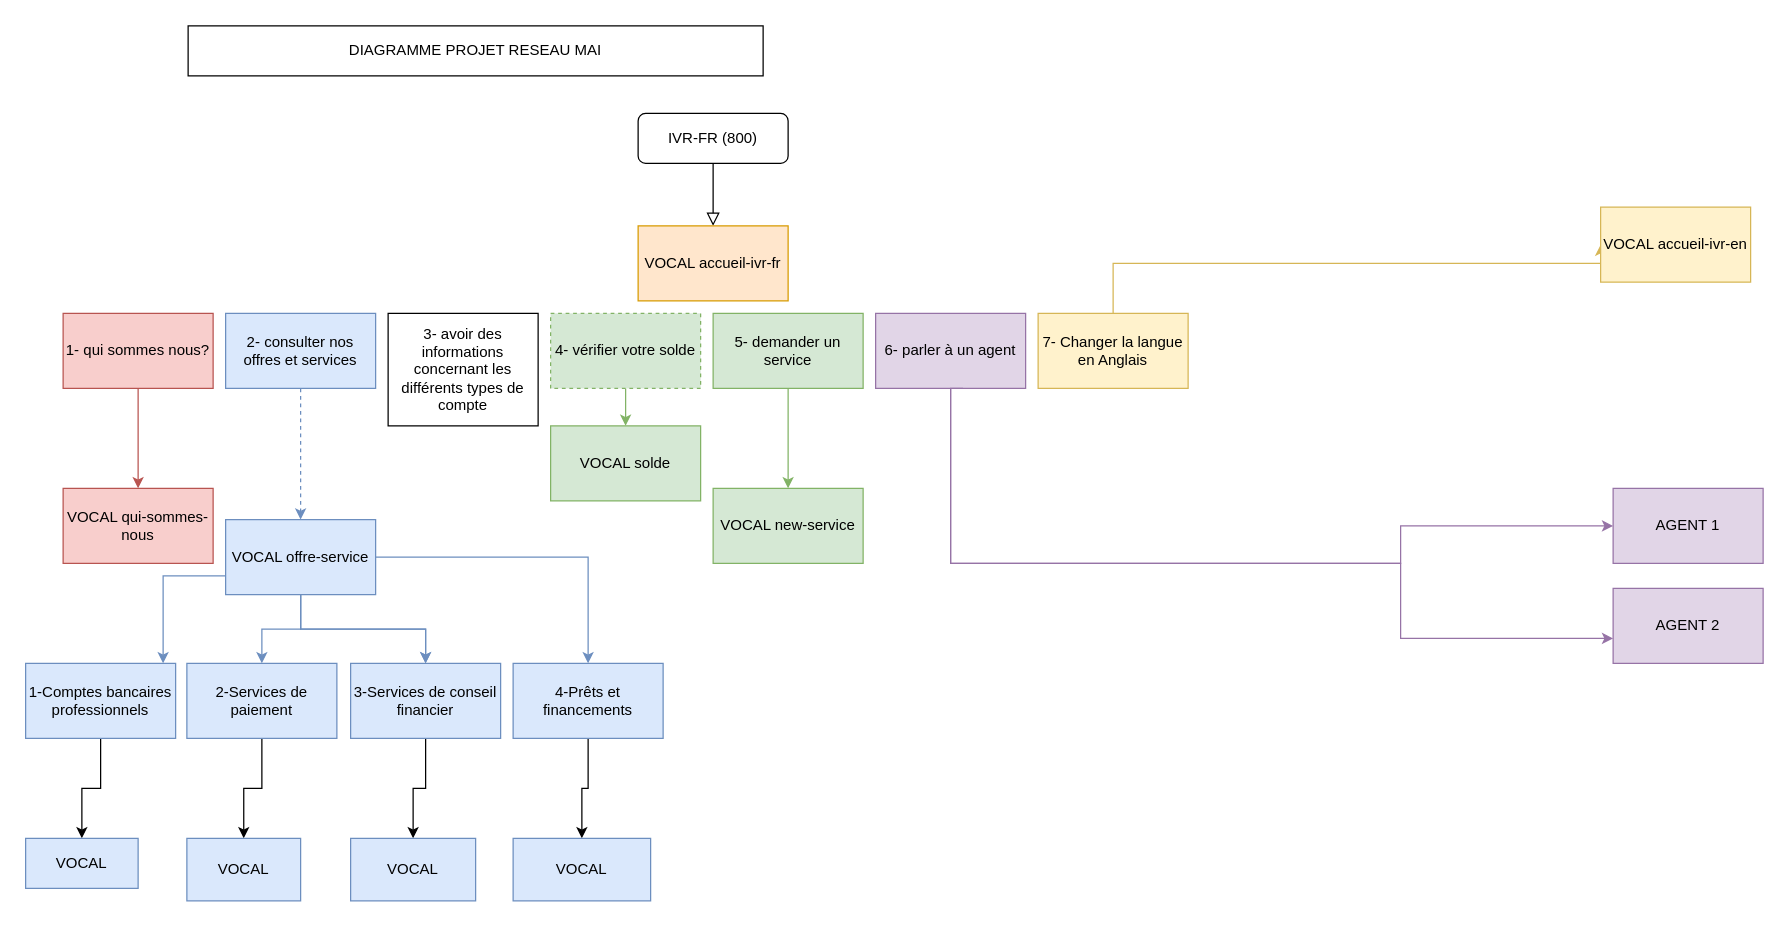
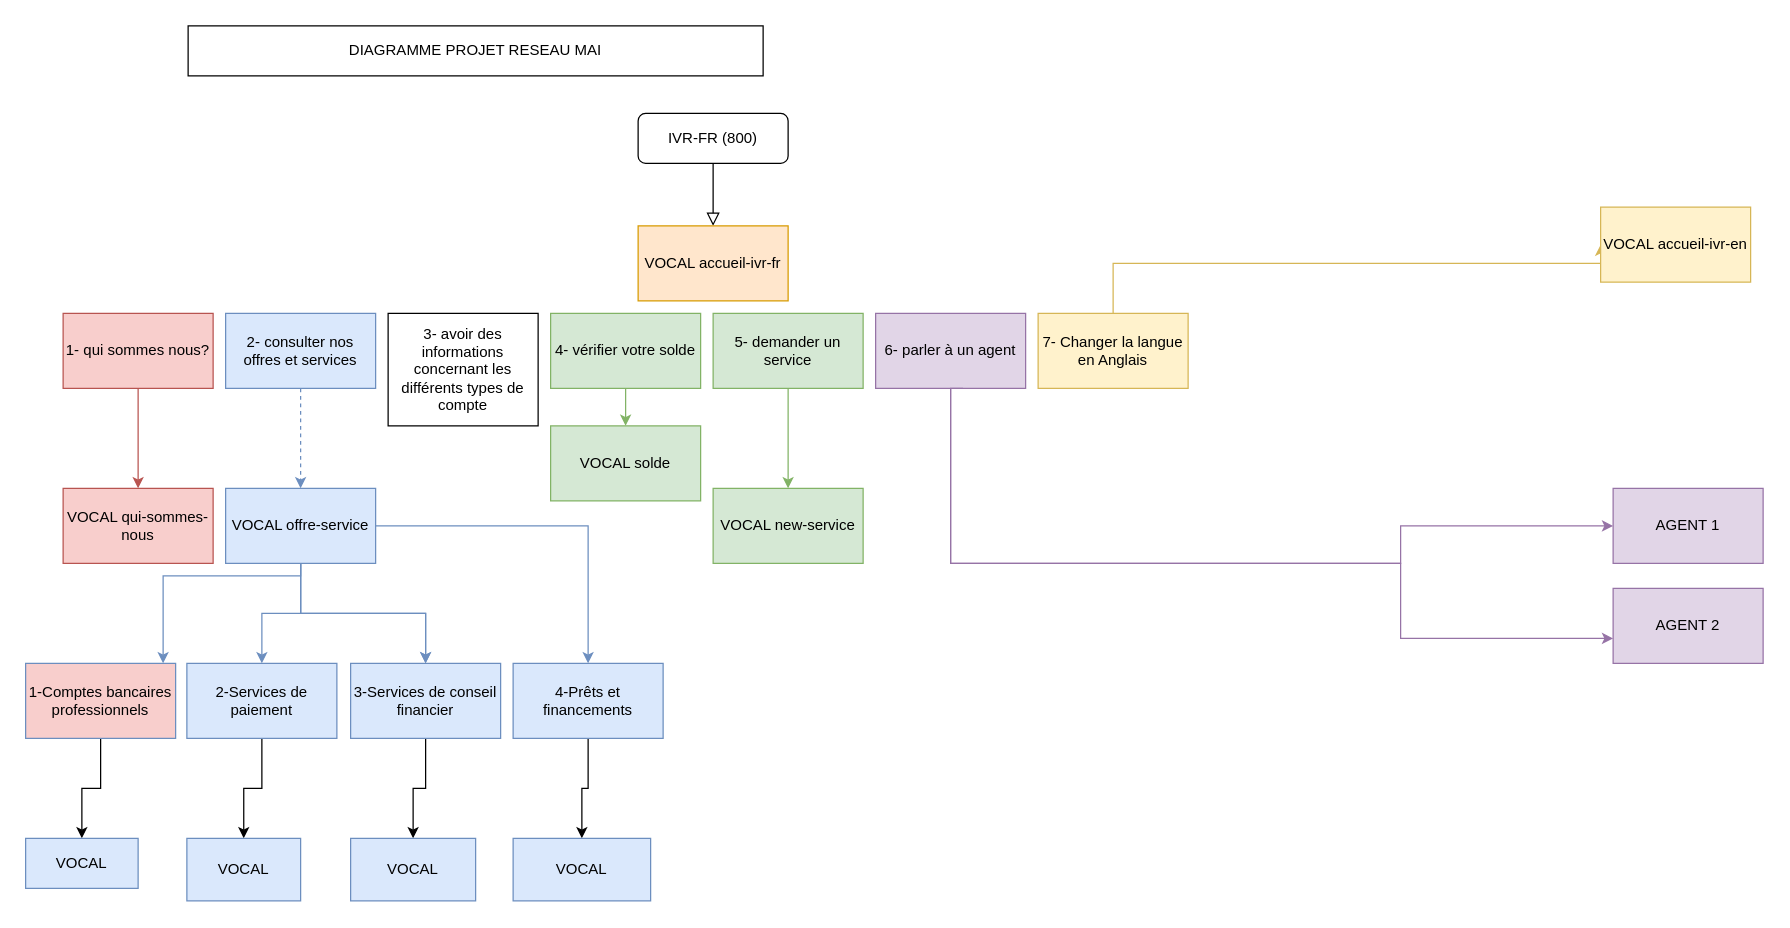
(626, 351) -> (626, 351)
(301, 557) -> (301, 526)
(101, 701) -> (101, 701)
